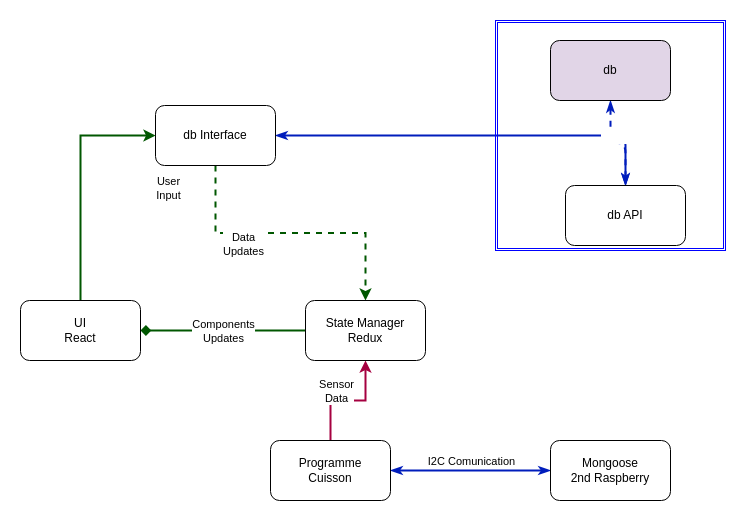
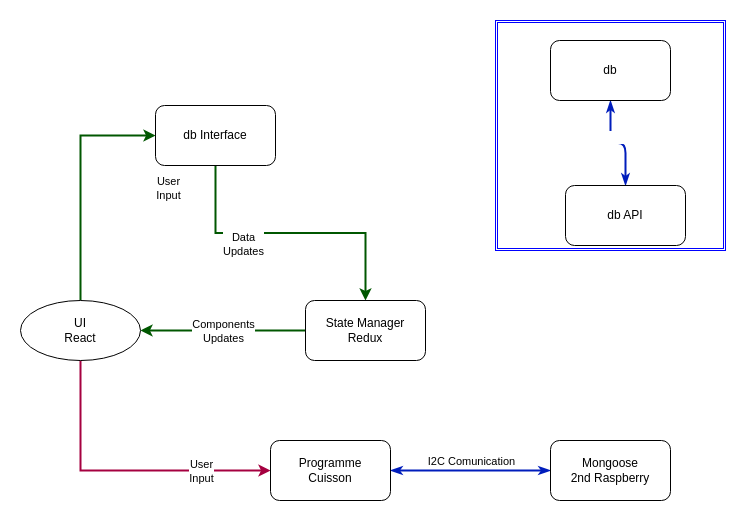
(611, 71) -> (611, 71)
(611, 122) -> (611, 122)
(443, 136) -> none
(344, 233) -> (344, 233)
(81, 331) -> (81, 331)
(151, 331) -> (151, 331)
(344, 401) -> none
none -> (81, 470)
